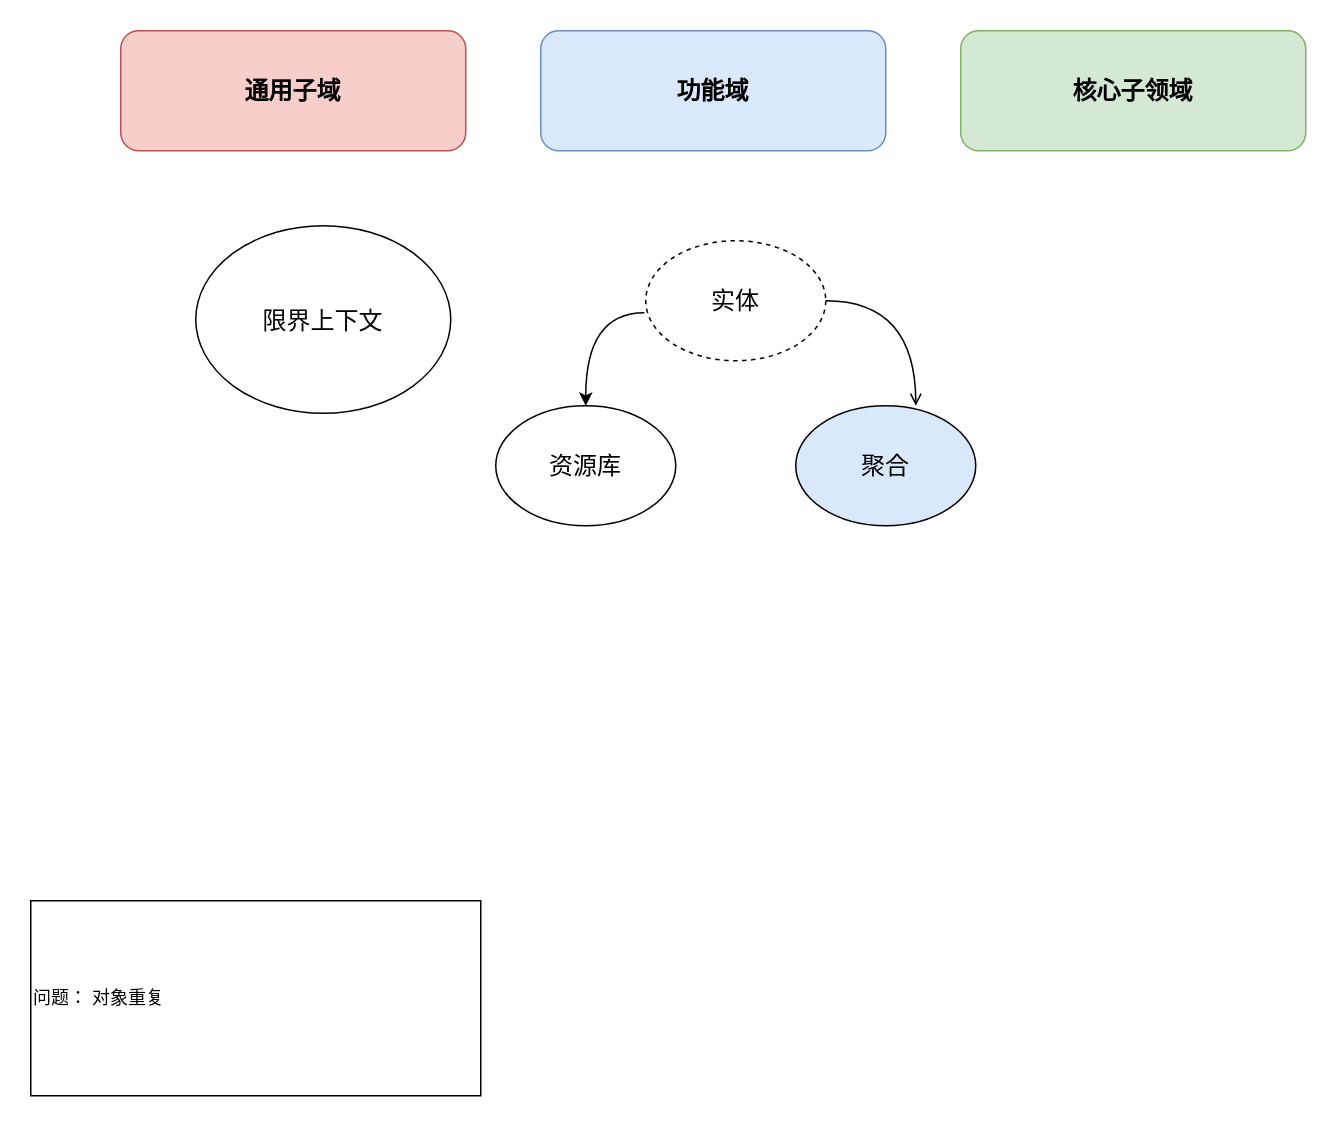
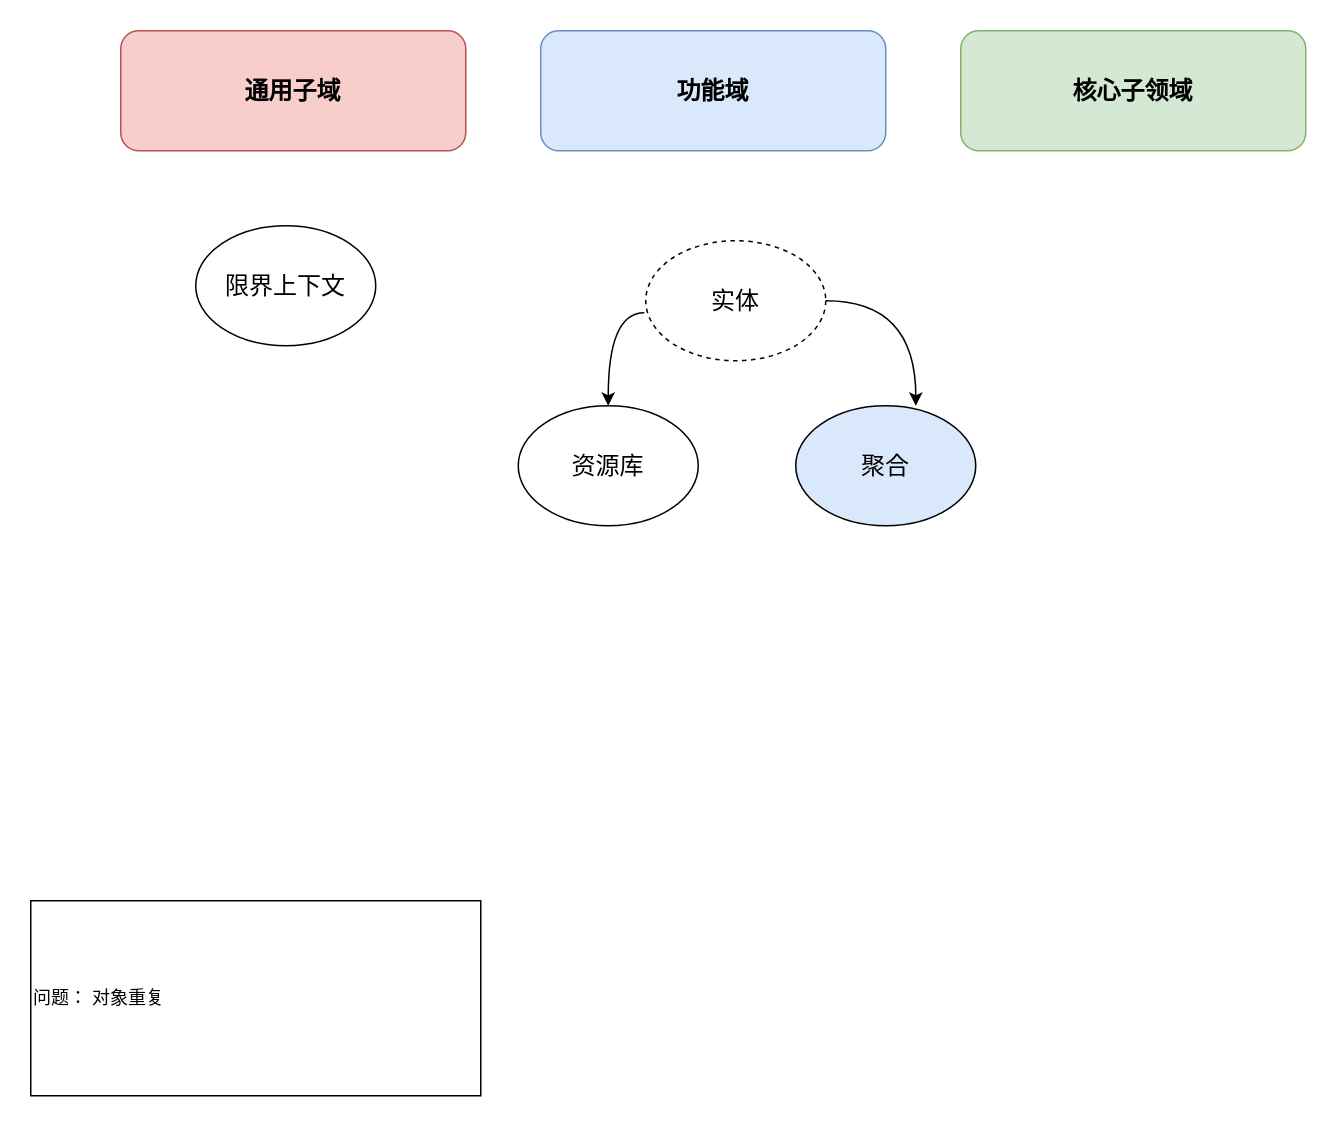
(323, 320) -> (286, 286)
(916, 396) -> (916, 394)
(586, 466) -> (608, 466)
